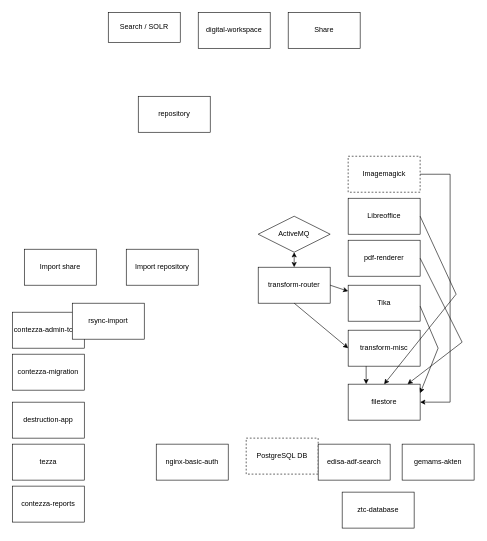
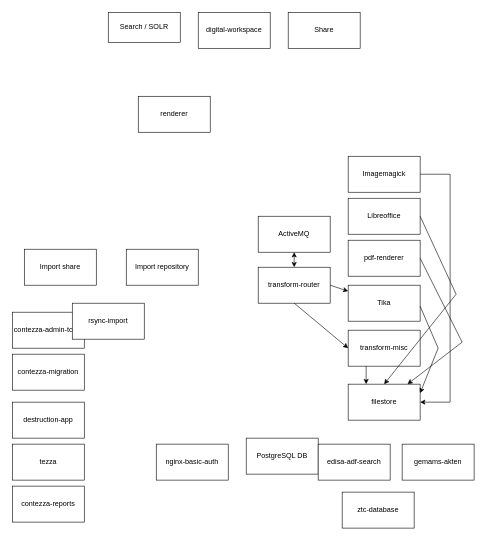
(174, 114) -> (174, 114)
(384, 174) -> (384, 174)
(294, 234) -> (294, 234)
(282, 456) -> (282, 456)
